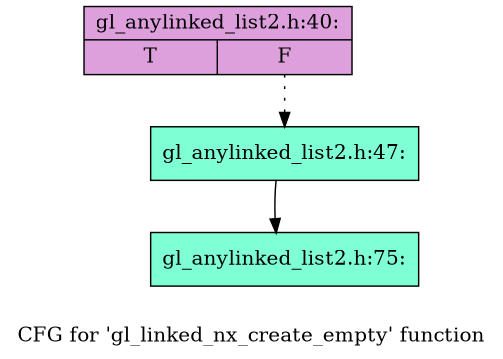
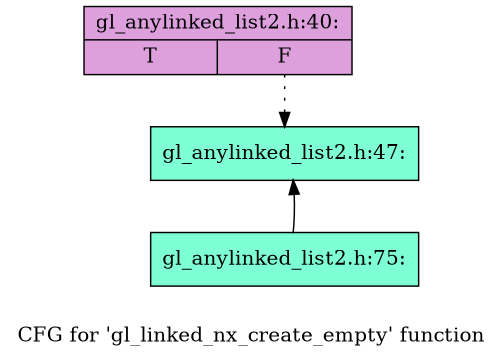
(275, 199) -> (294, 214)
